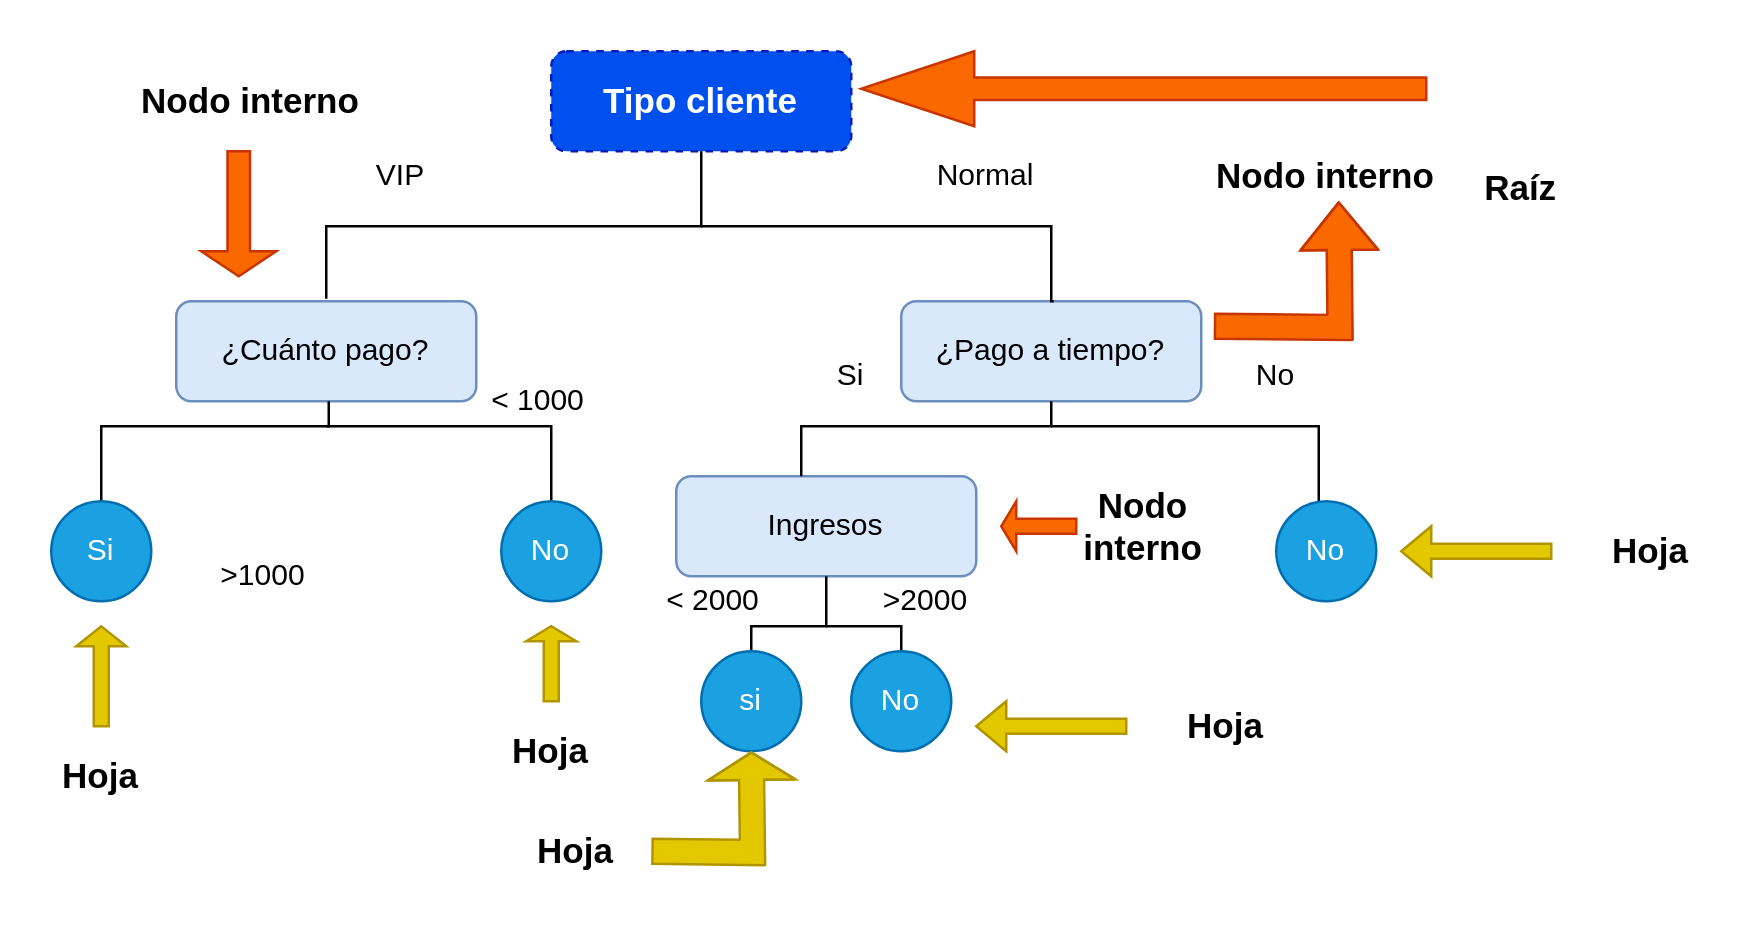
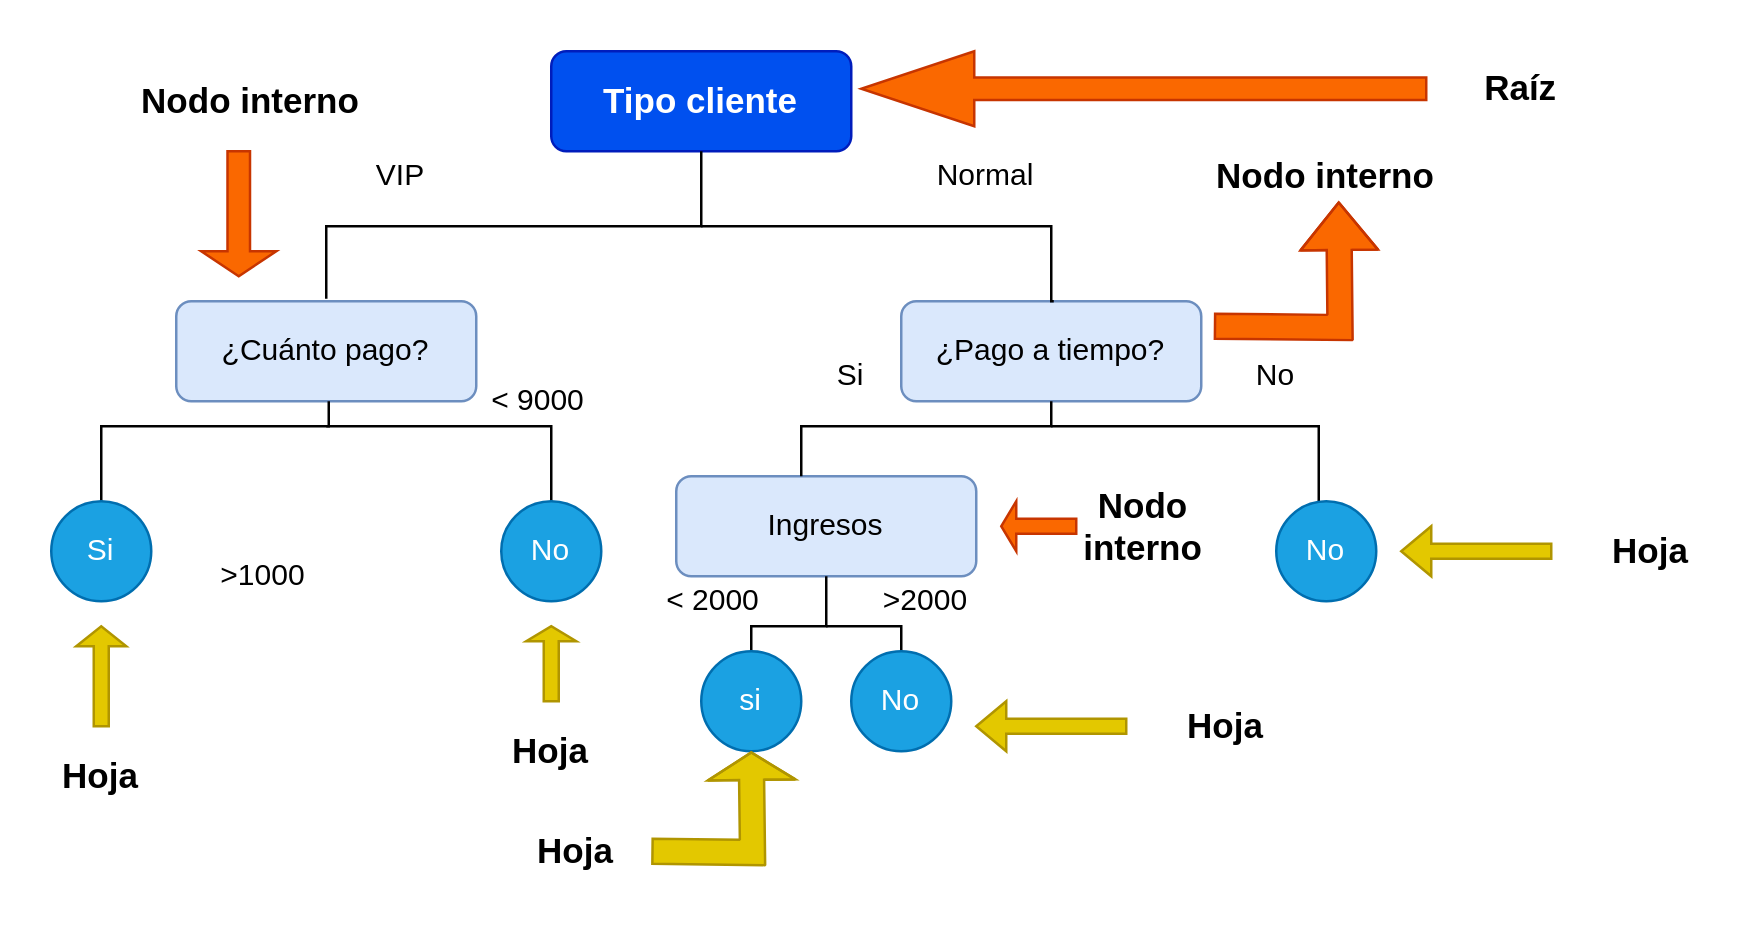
(701, 101) -> (701, 101)
(1526, 189) -> (1526, 89)
(539, 401) -> (539, 401)
